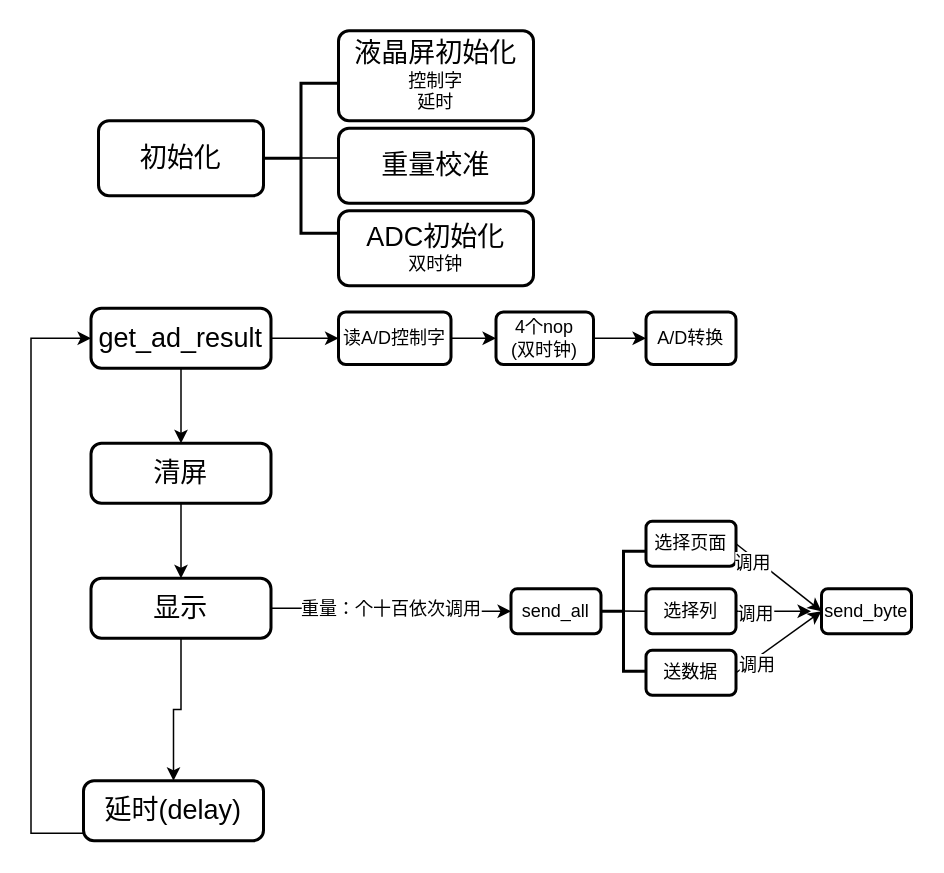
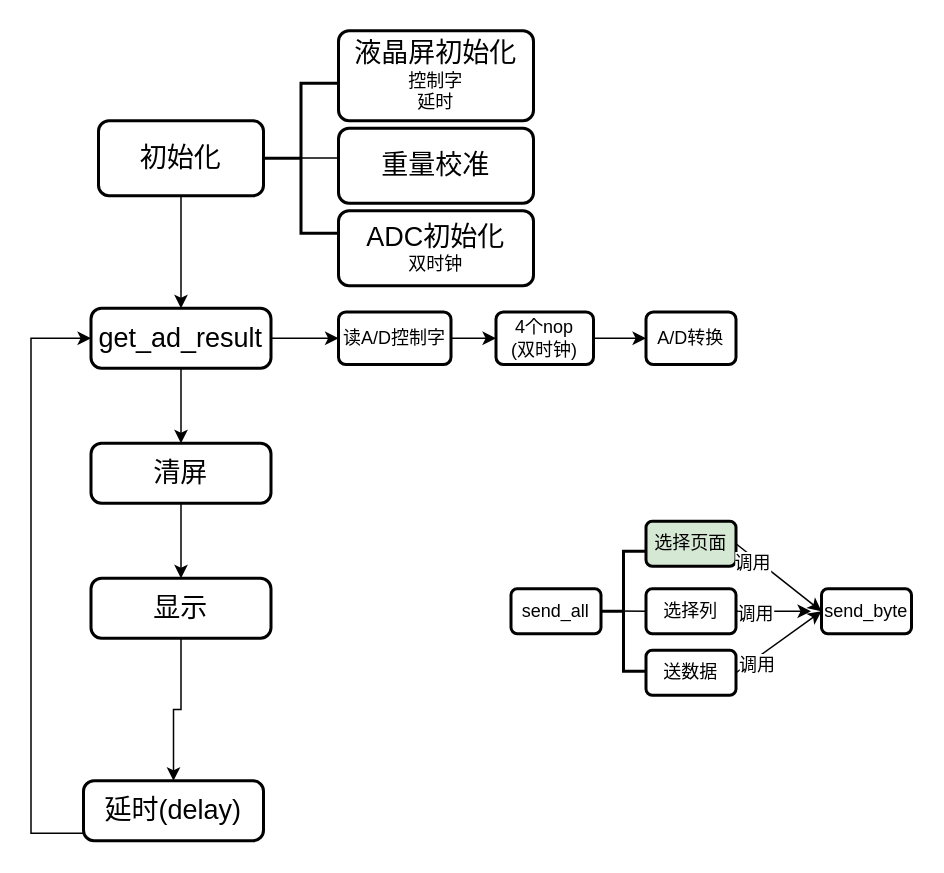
none -> (181, 247)
(691, 544) -> (691, 544)
(426, 611) -> none
